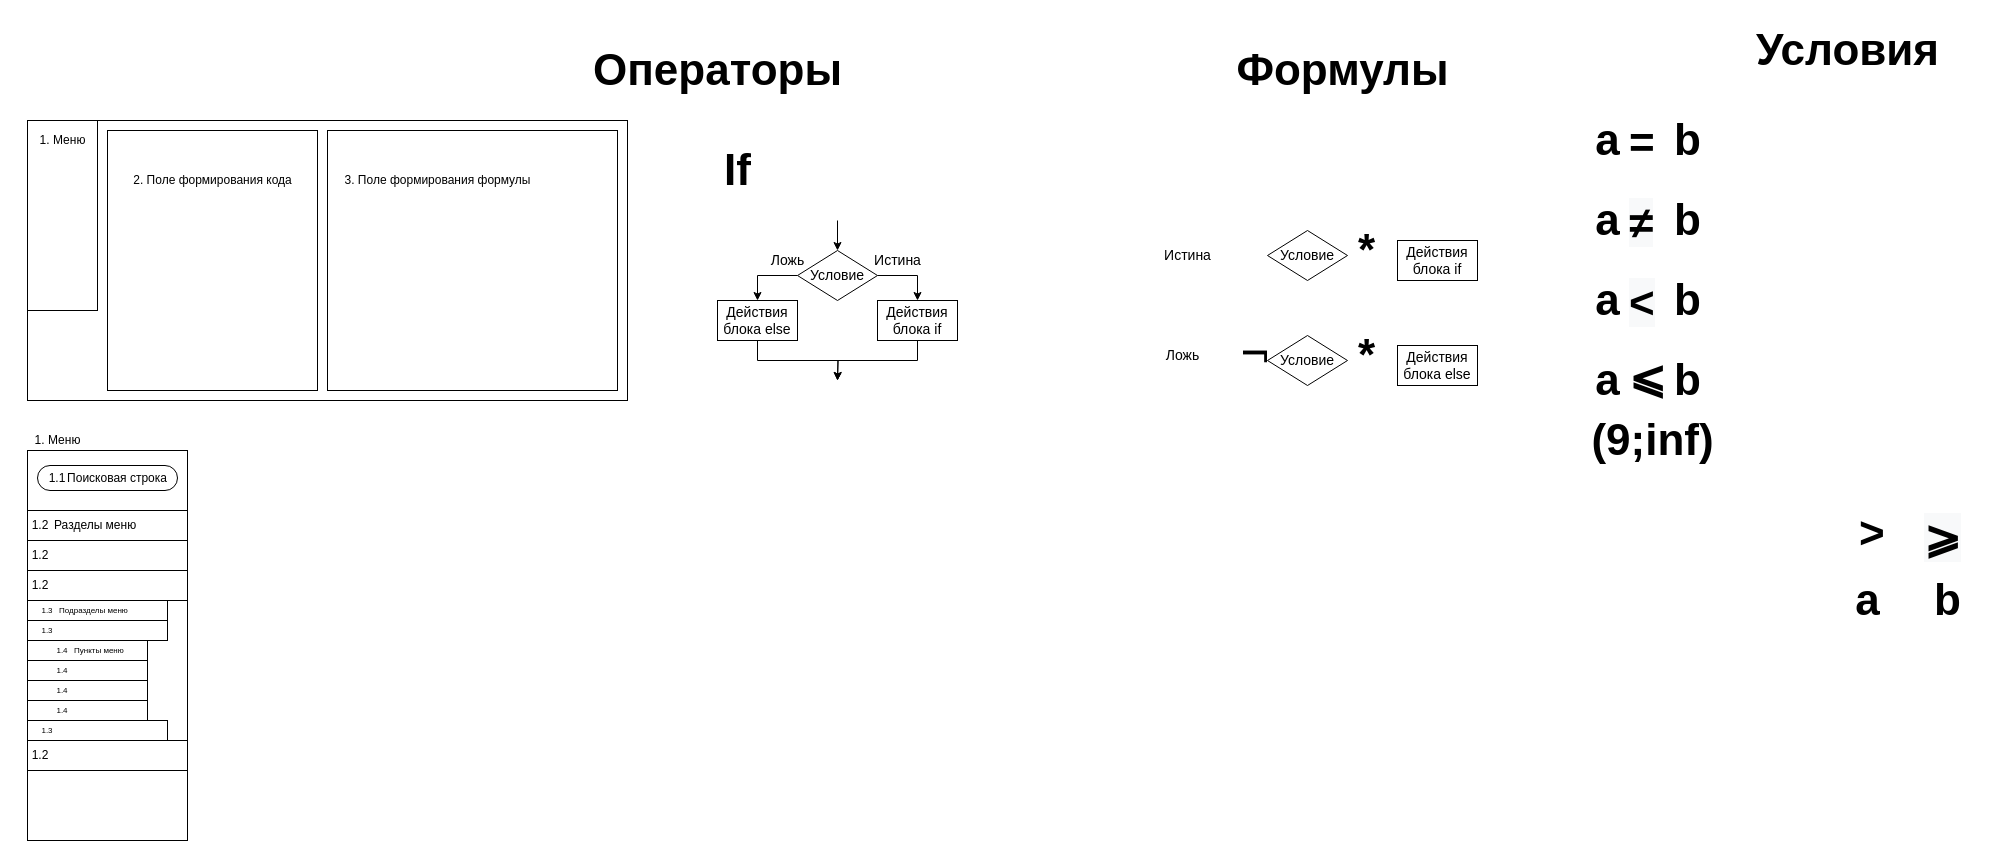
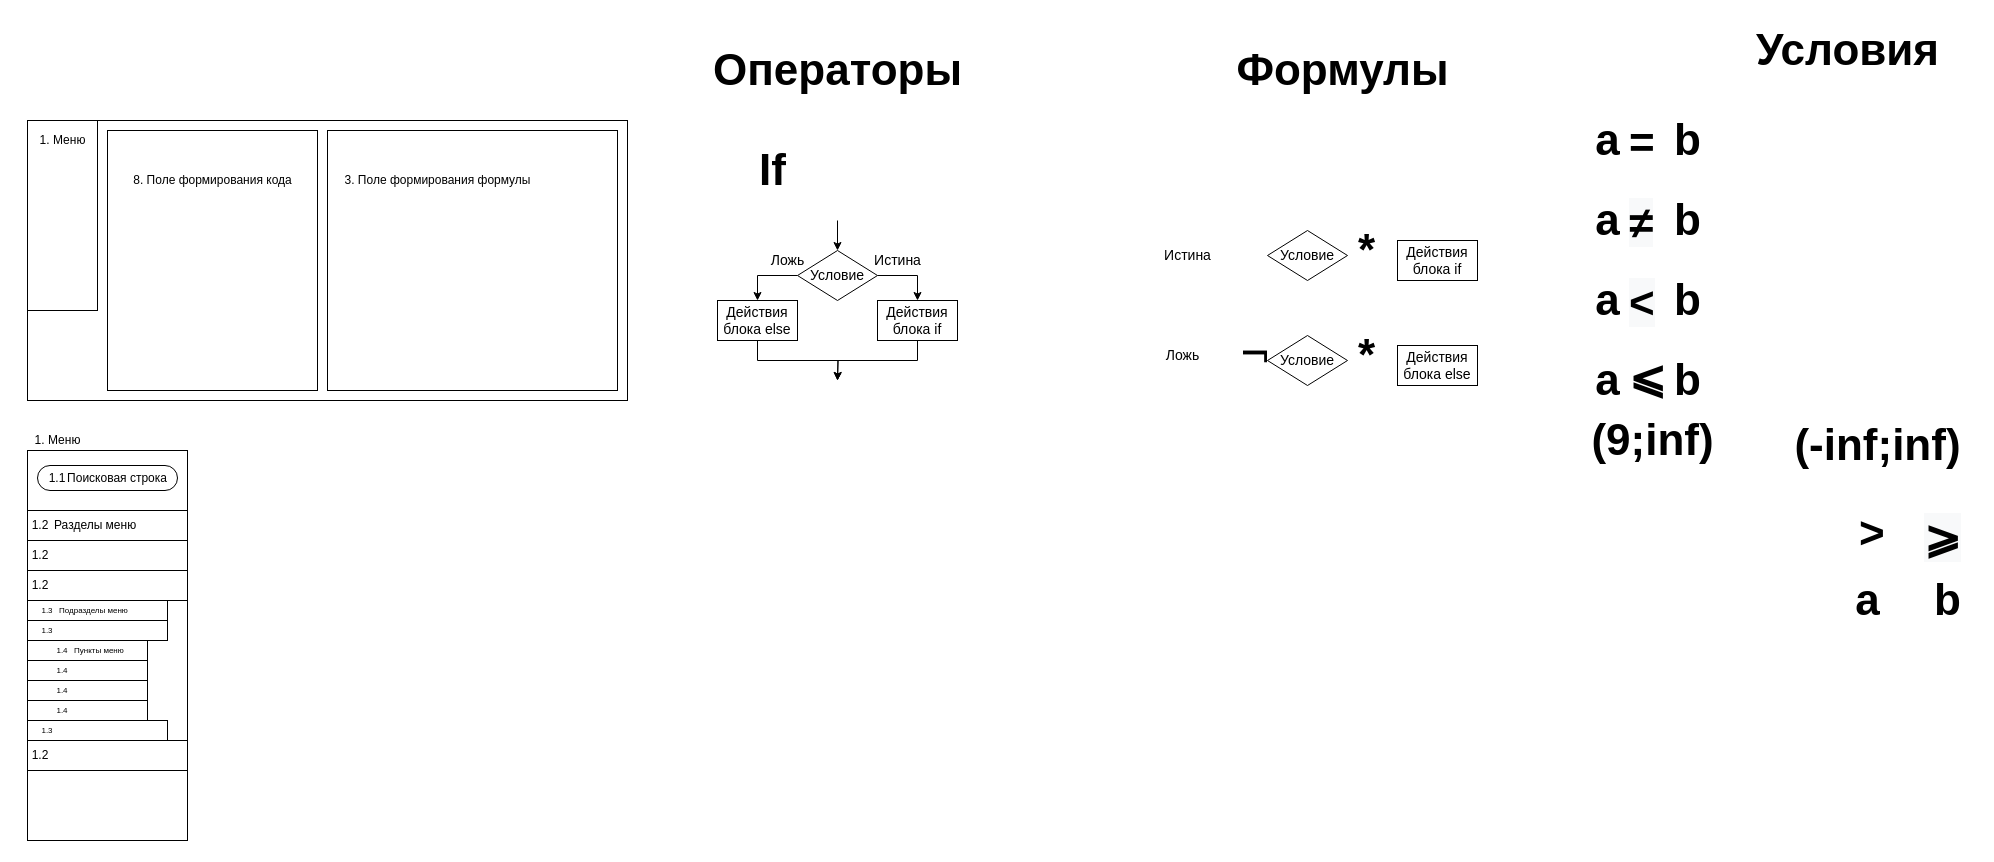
(718, 71) -> (838, 71)
(738, 171) -> (773, 171)
(213, 181) -> (213, 181)
none -> (1878, 446)
